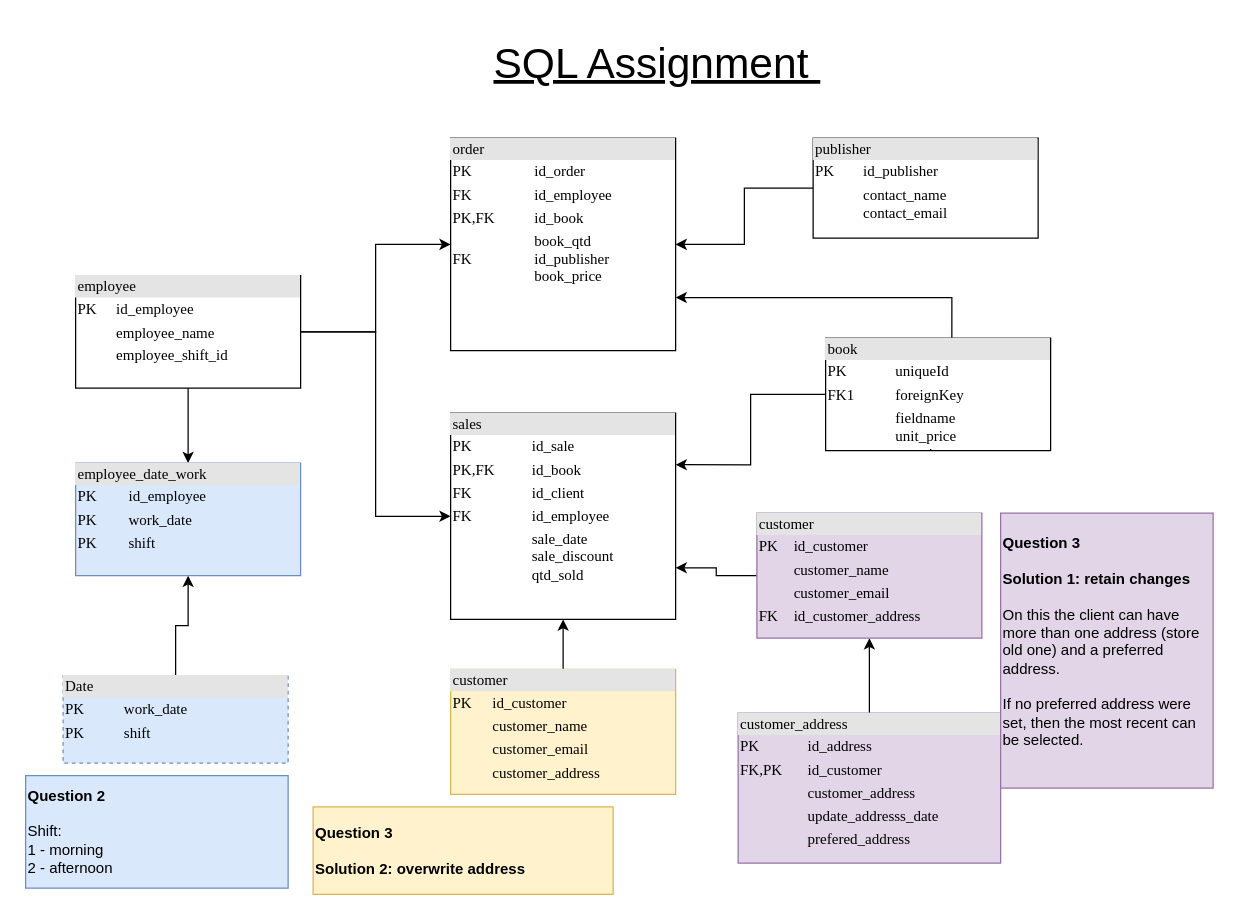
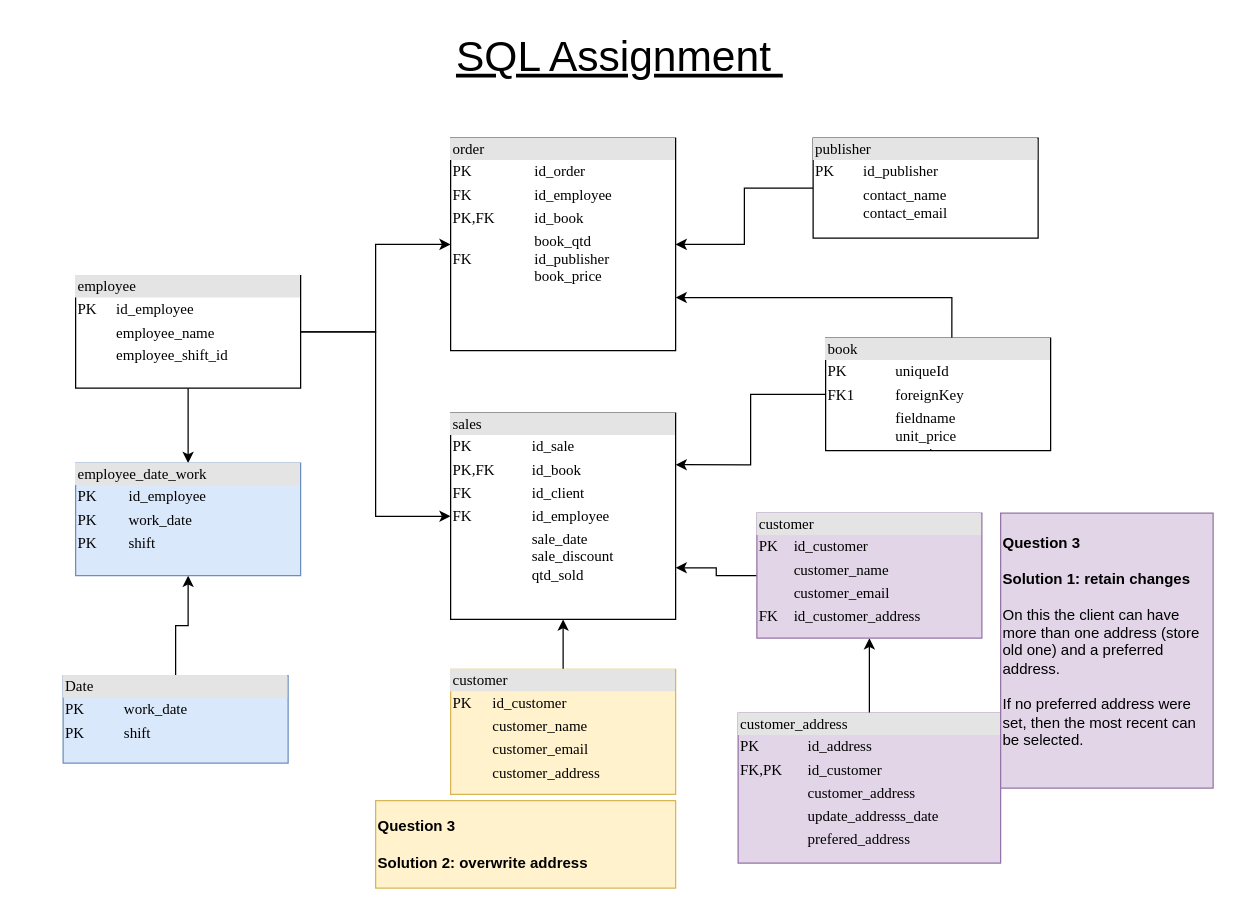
(658, 63) -> (620, 57)
(176, 719) -> (176, 719)
(157, 832) -> none
(463, 851) -> (526, 844)
